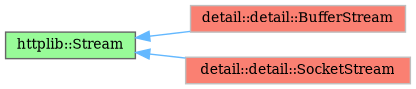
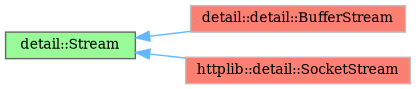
(70, 45) -> (70, 45)
(298, 70) -> (298, 70)
